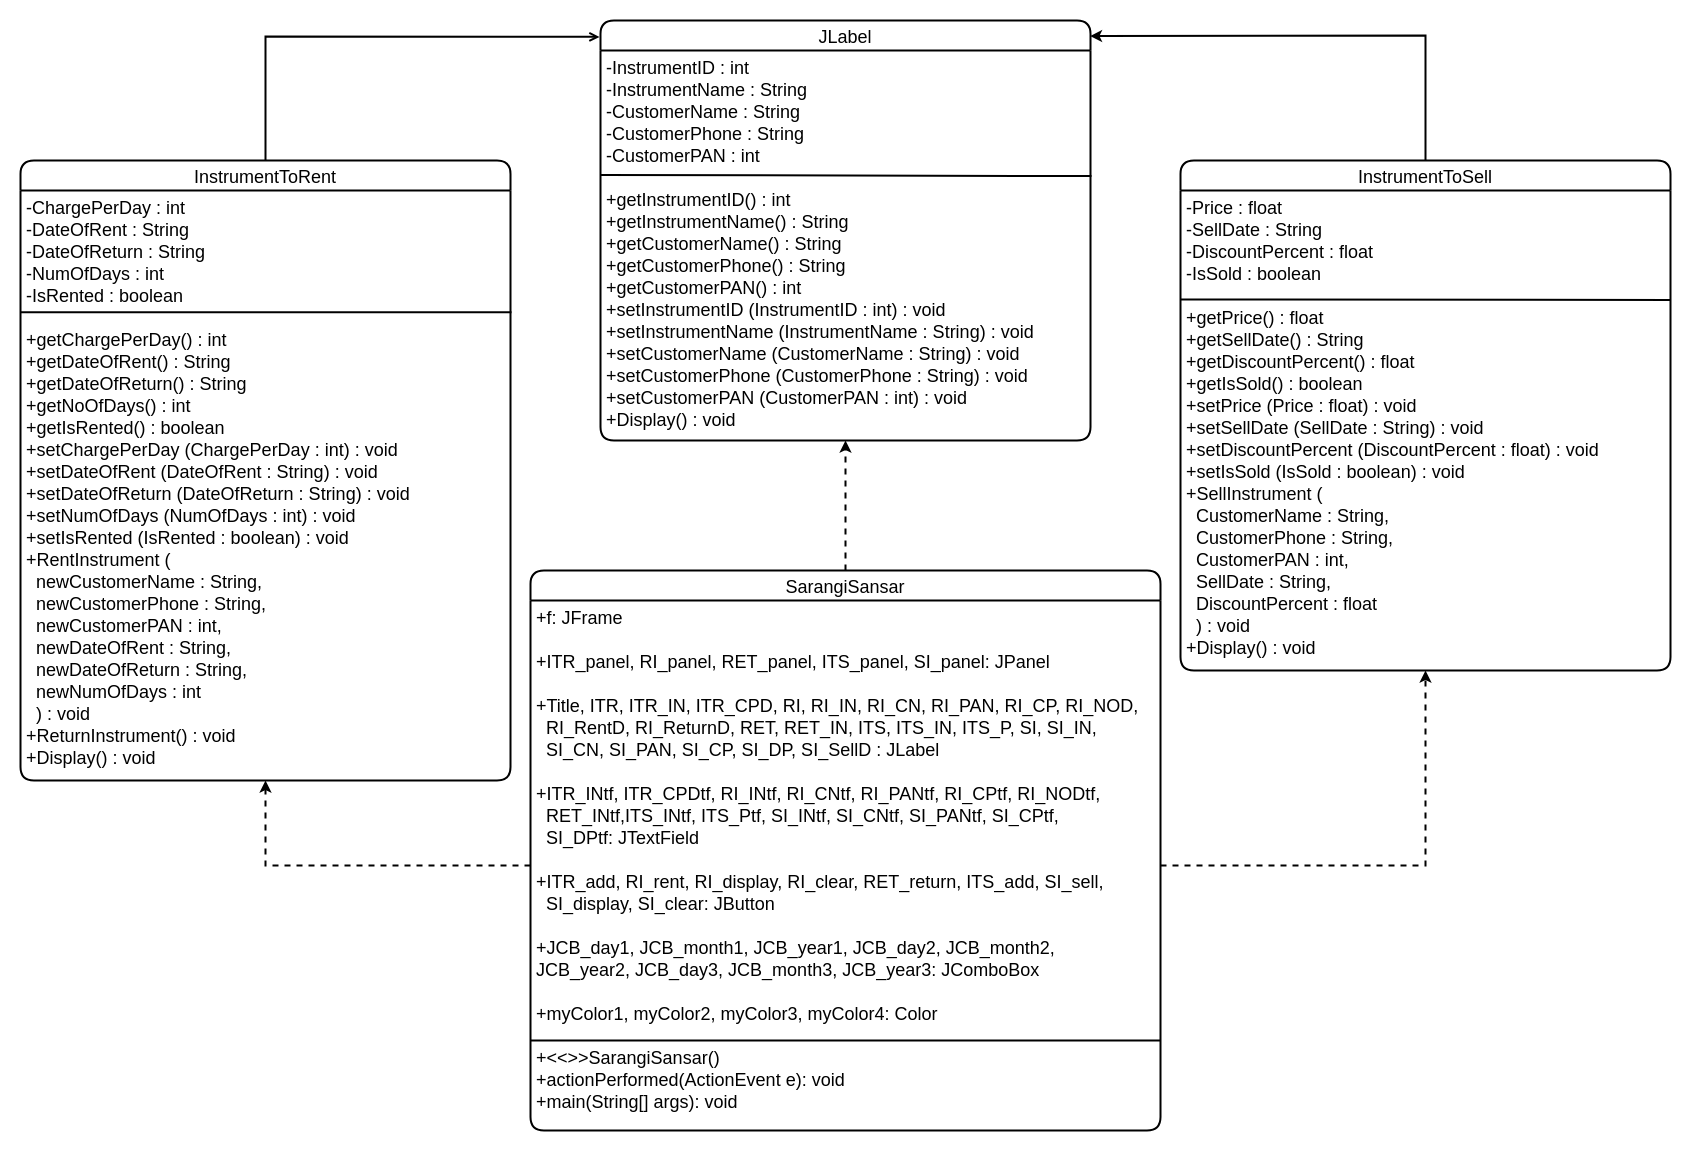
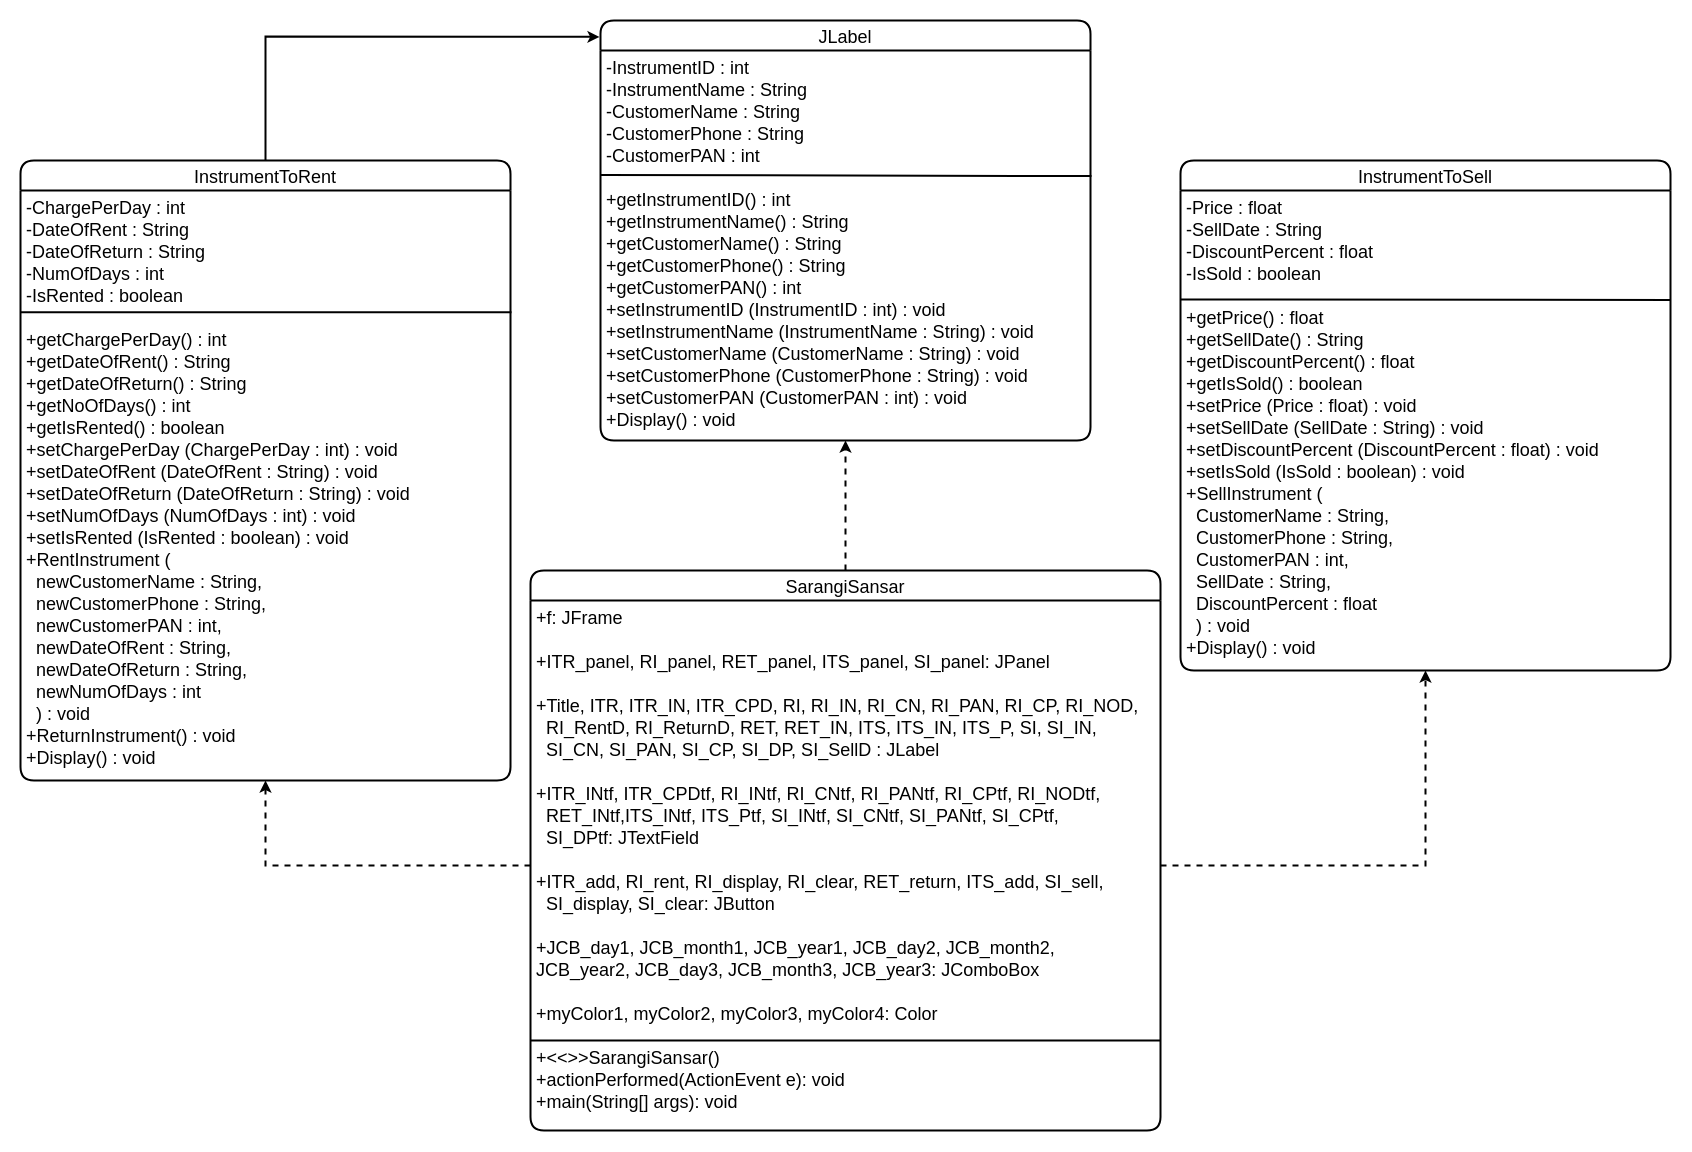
(1324, 36) -> none
(590, 37) -> (589, 37)
